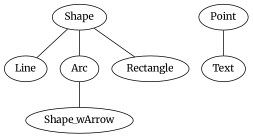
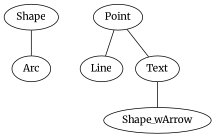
(52, 43) -> (110, 43)
(150, 69) -> none
(79, 95) -> (157, 95)
